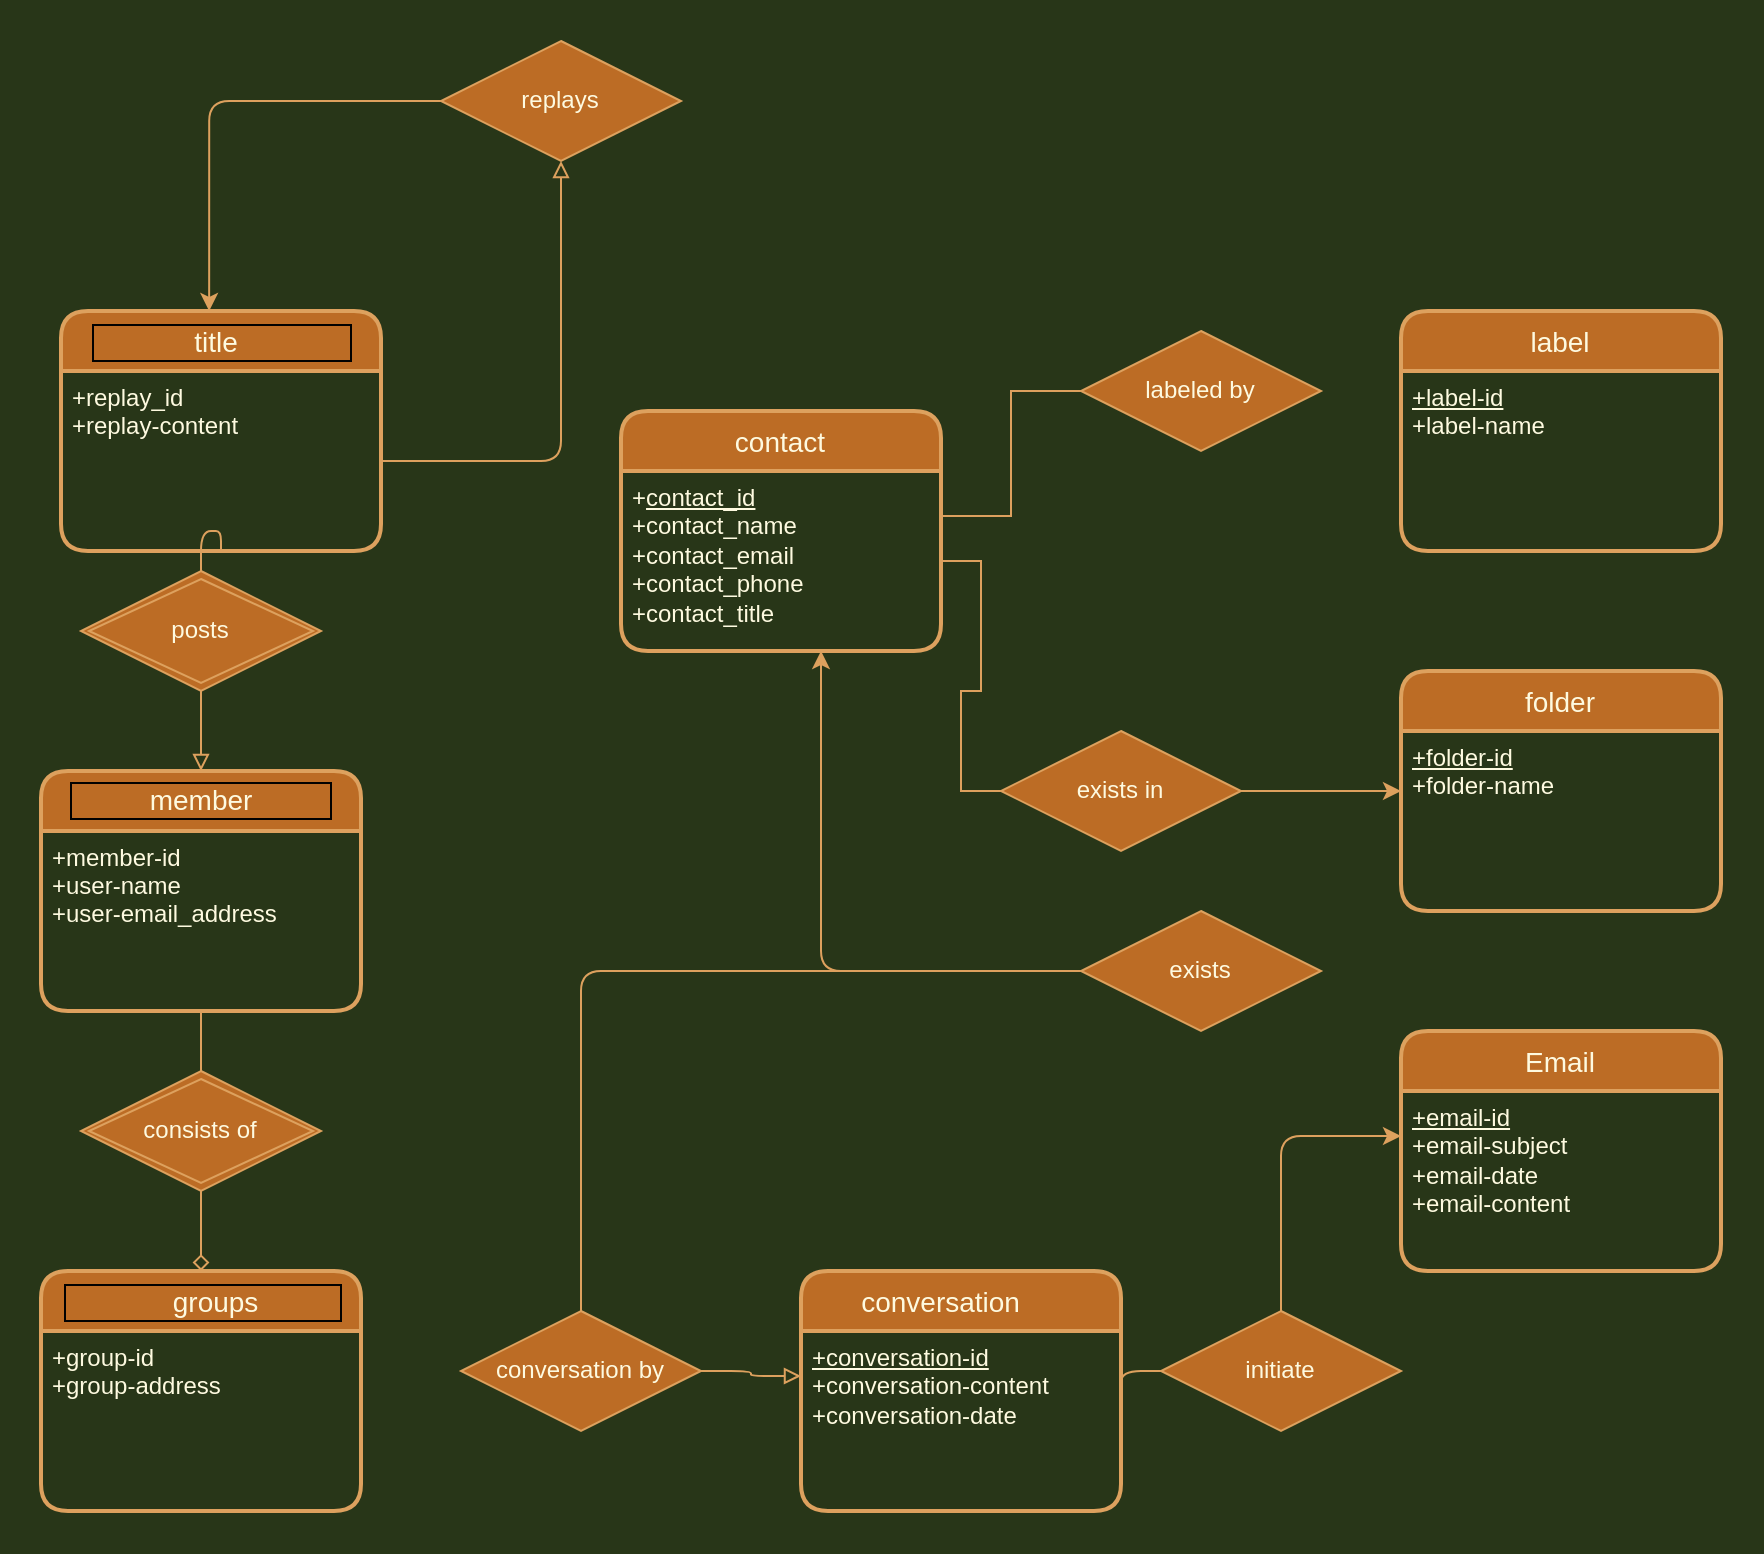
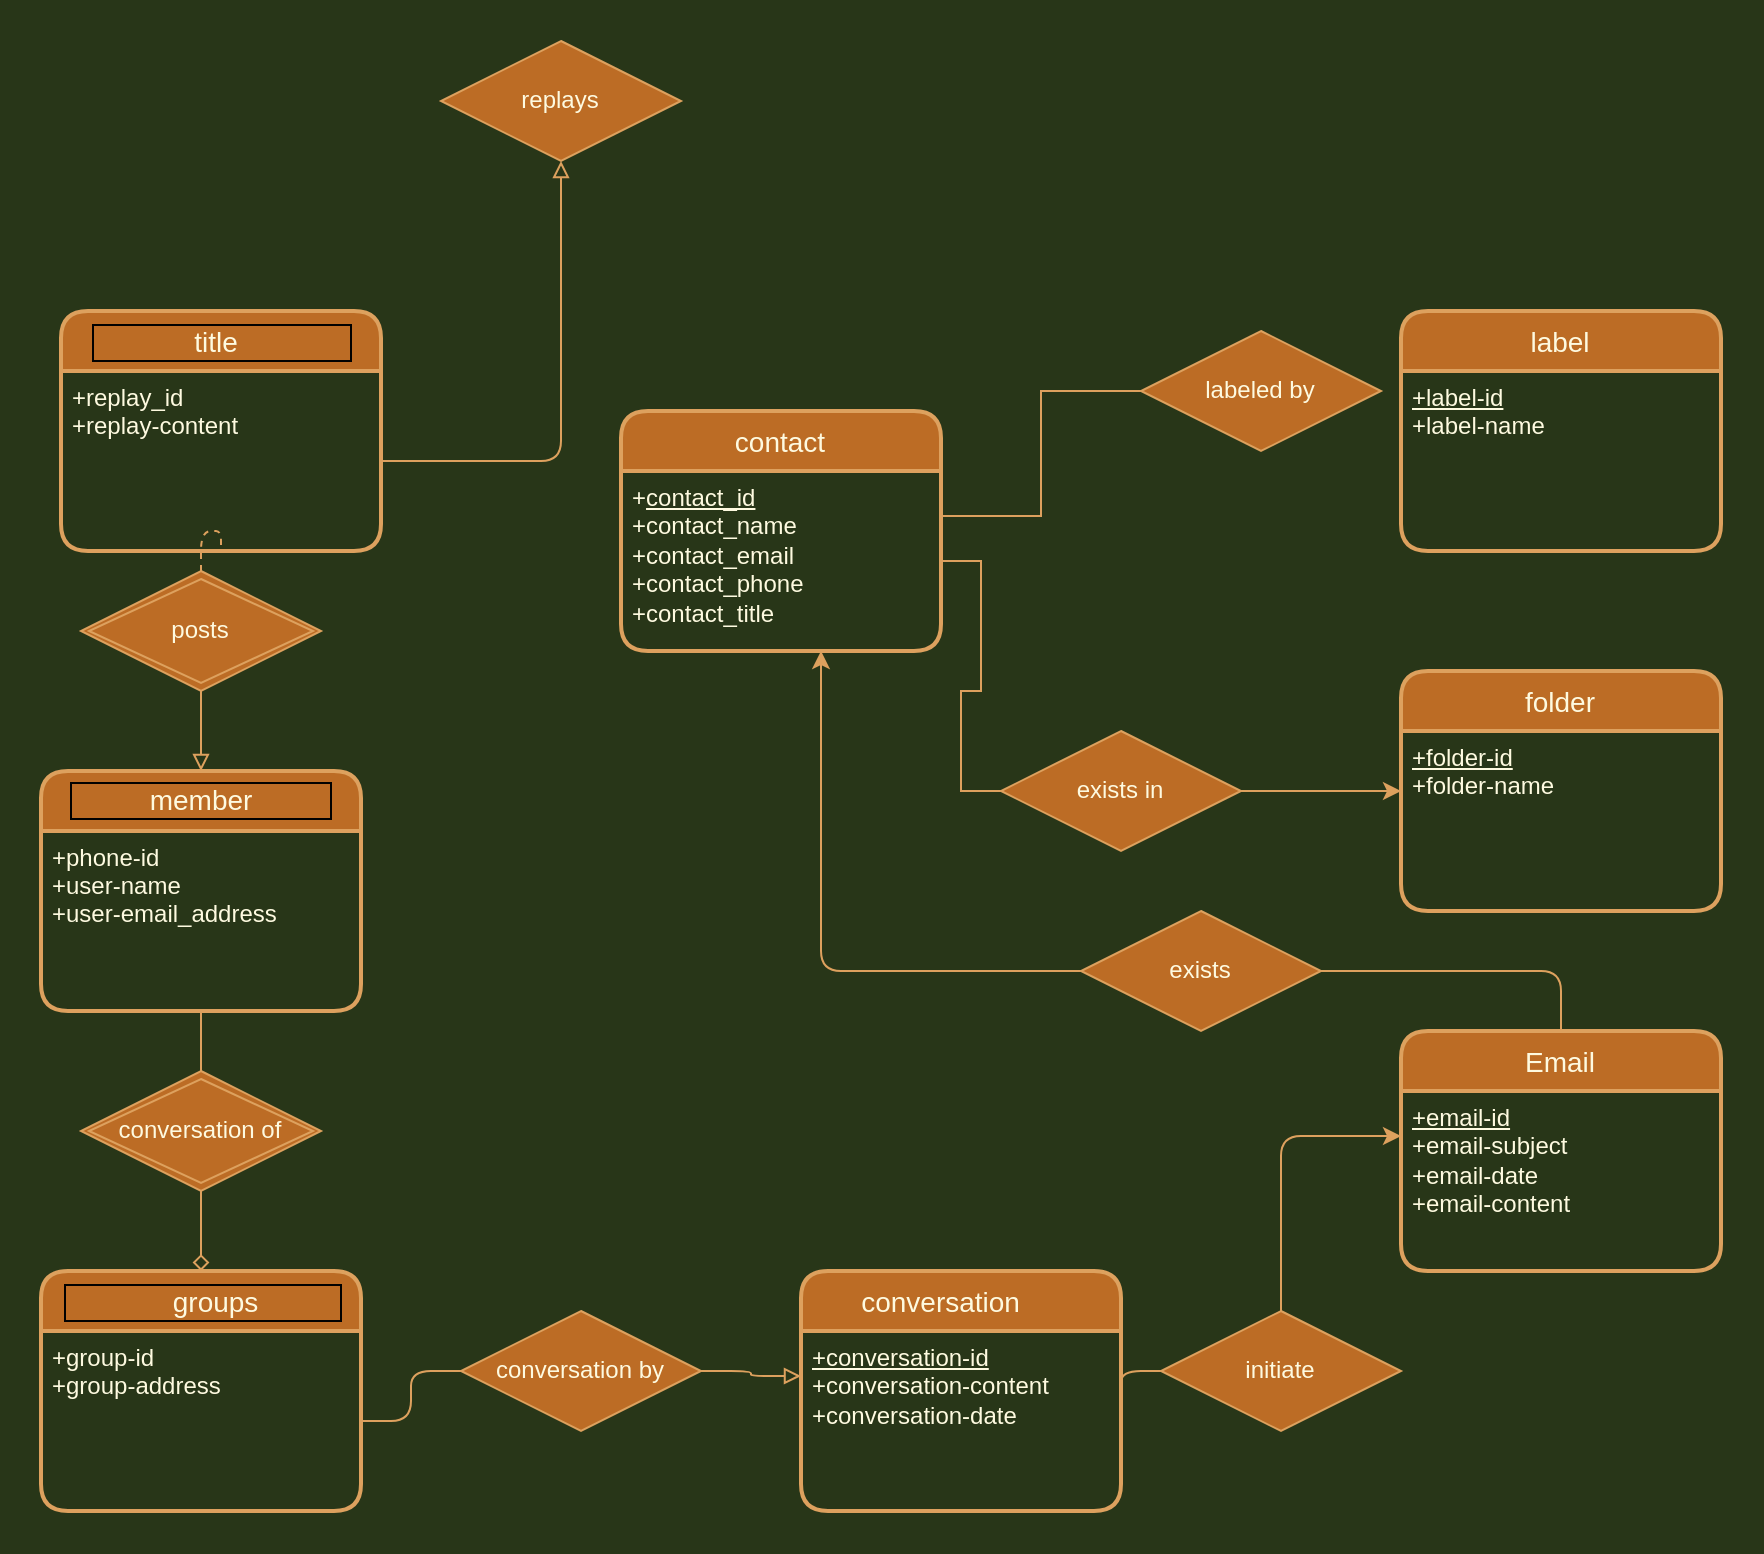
(233, 101) -> none
(1201, 391) -> (1261, 391)
(213, 531) -> (213, 531)
(116, 858) -> (109, 858)
(581, 1024) -> (1463, 971)
(201, 1131) -> (201, 1131)
none -> (411, 1394)
